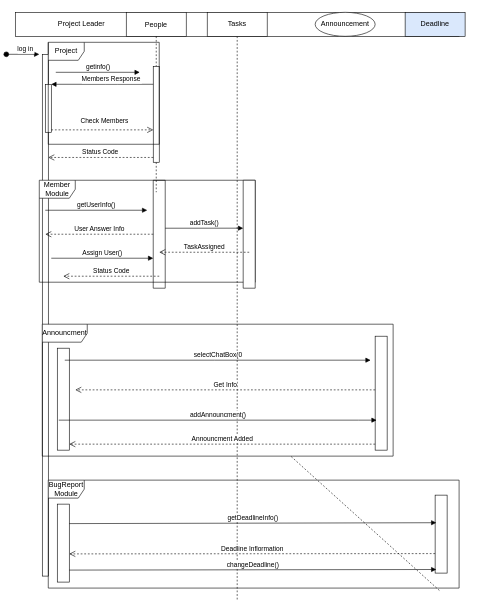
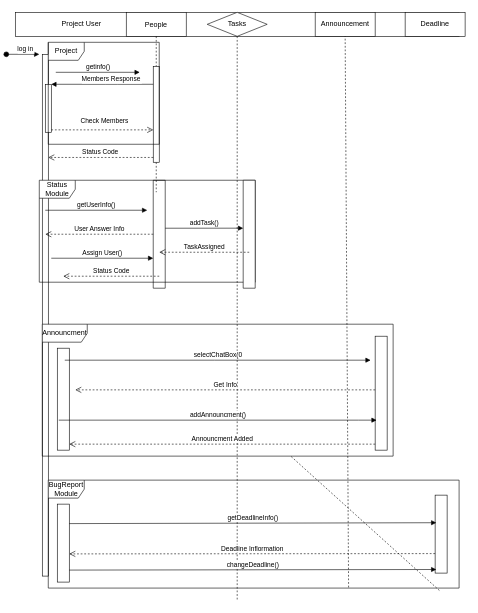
(82, 24) -> (82, 24)
(237, 24) -> (237, 24)
(345, 24) -> (345, 24)
(435, 24) -> (435, 24)
(57, 189) -> (57, 189)
none -> (347, 311)
